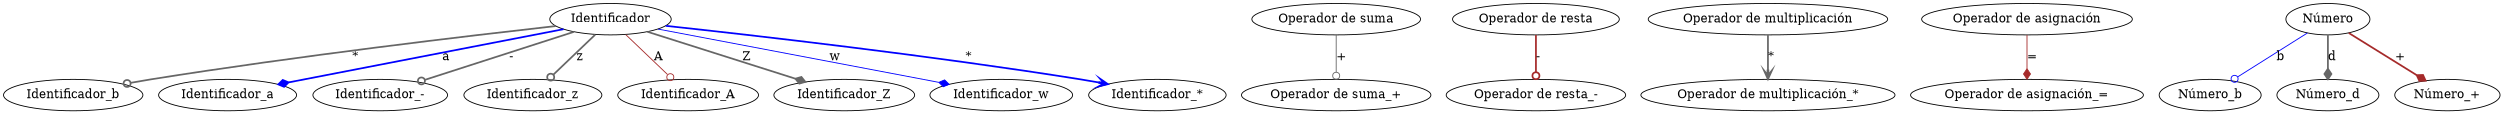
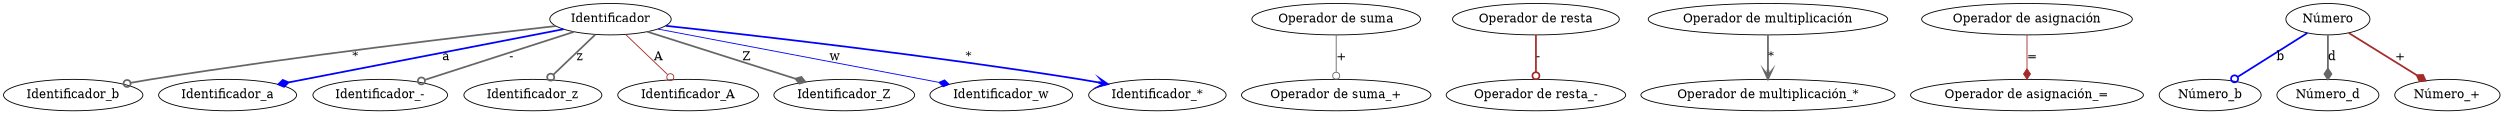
(2273, 55) -> (2273, 55)
